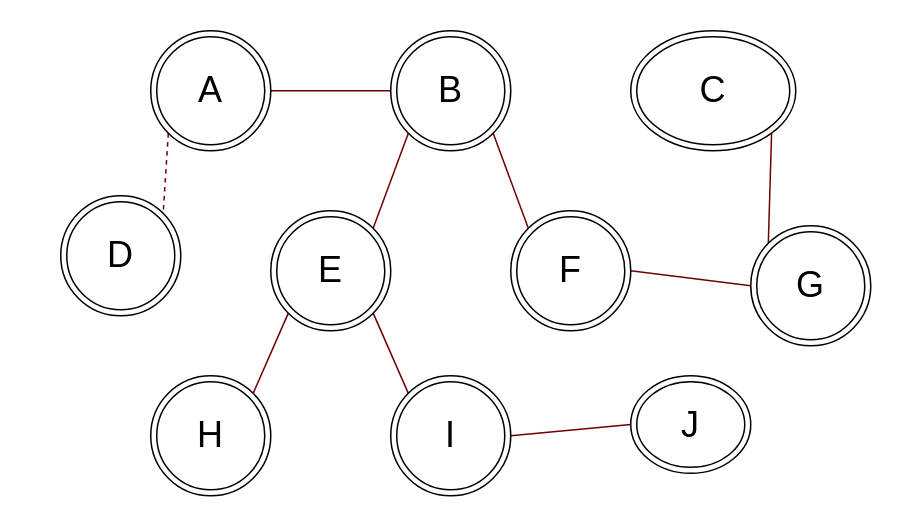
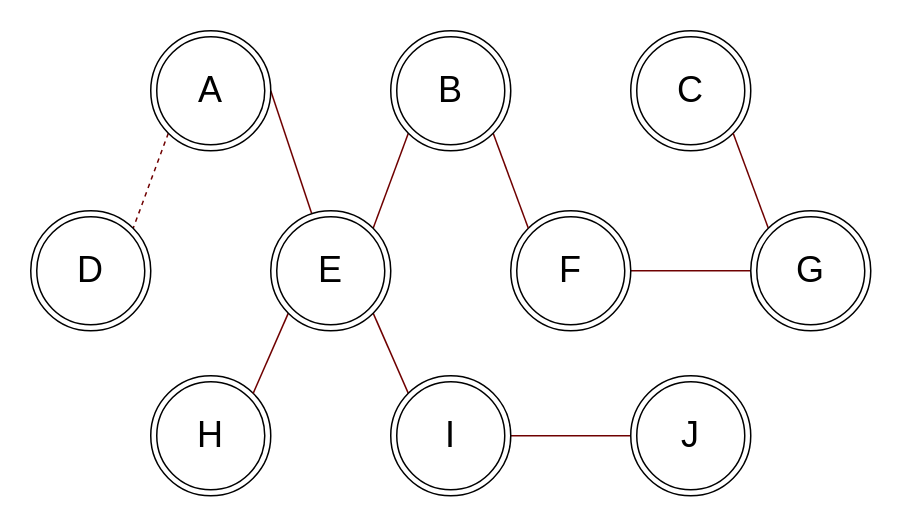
(331, 91) -> (291, 152)
(713, 91) -> (691, 91)
(121, 256) -> (91, 271)
(811, 286) -> (811, 271)
(691, 425) -> (691, 436)
